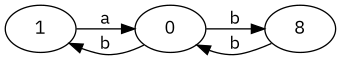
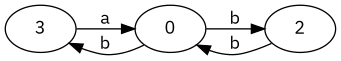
(41, 29) -> (41, 29)
(300, 29) -> (300, 29)
